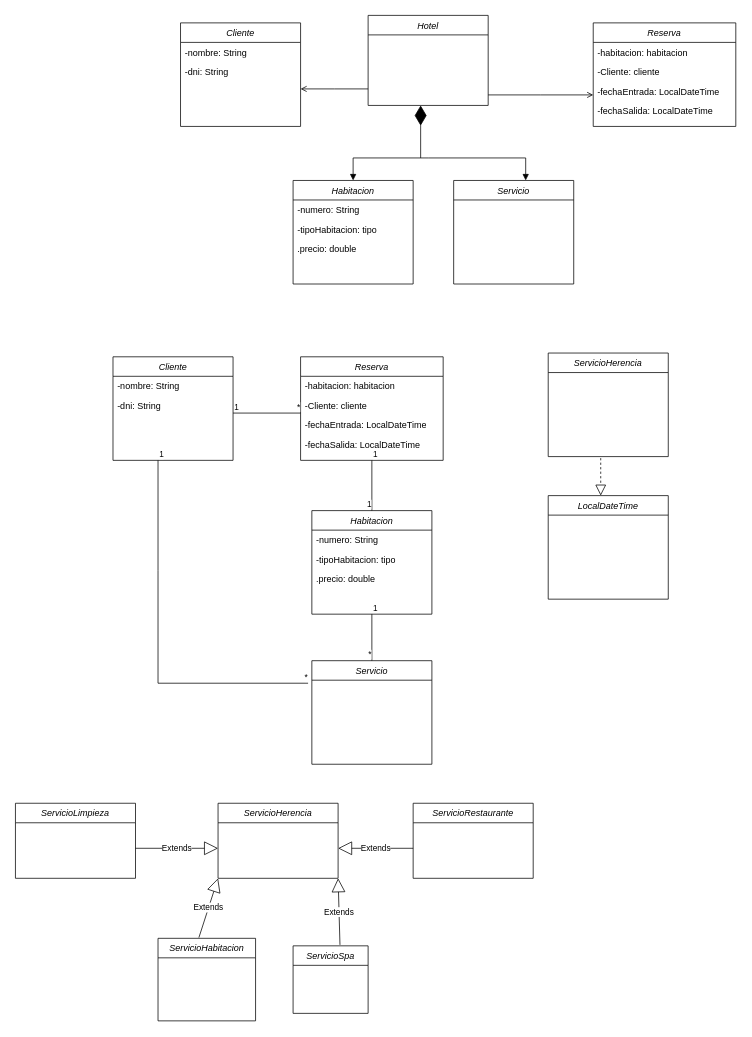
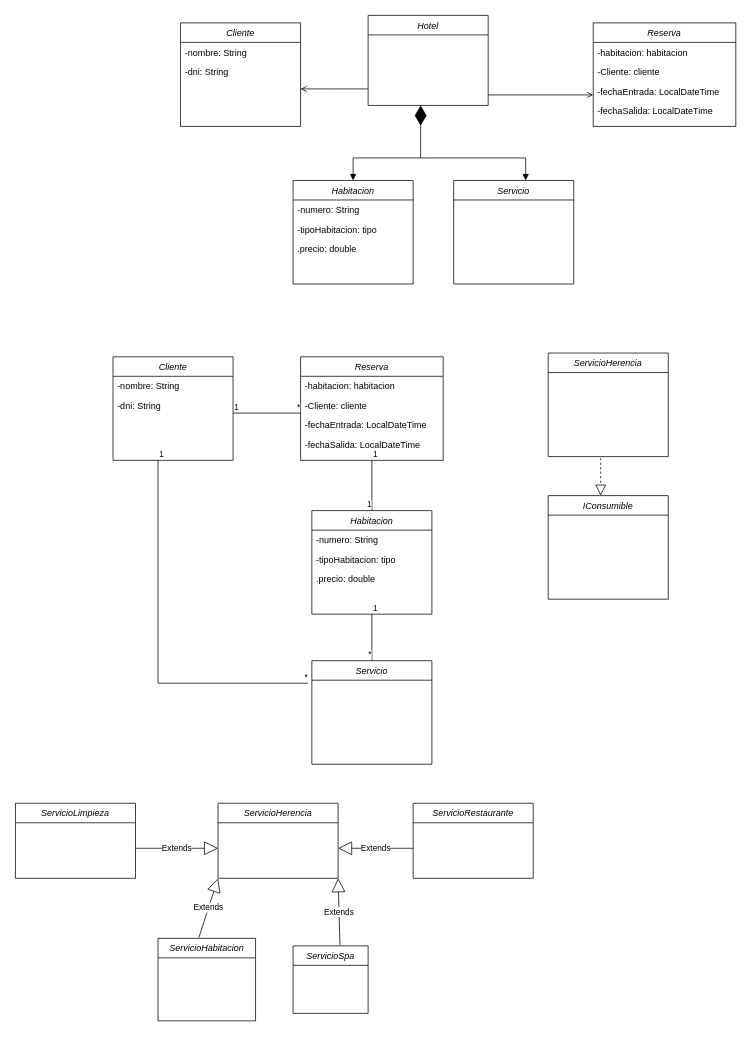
(608, 506) -> (608, 506)
